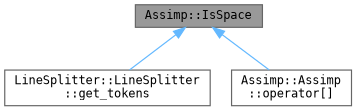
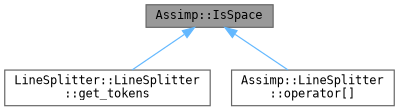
(292, 88) -> (313, 88)
